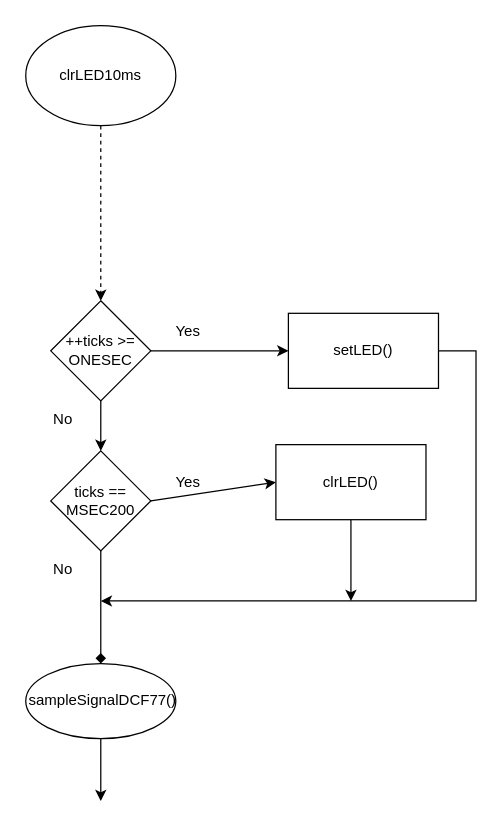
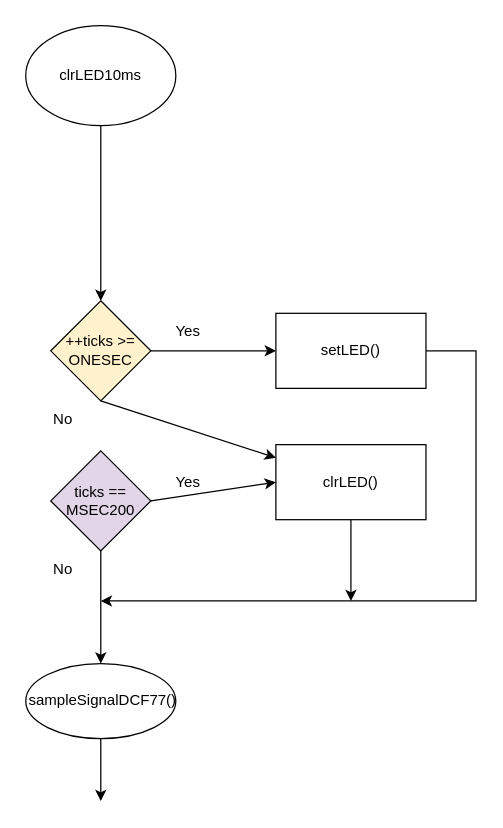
(101, 209) -> (101, 209)
(101, 351) -> (101, 351)
(363, 351) -> (351, 351)
(101, 422) -> (184, 428)
(101, 501) -> (101, 501)
(101, 652) -> (101, 653)
